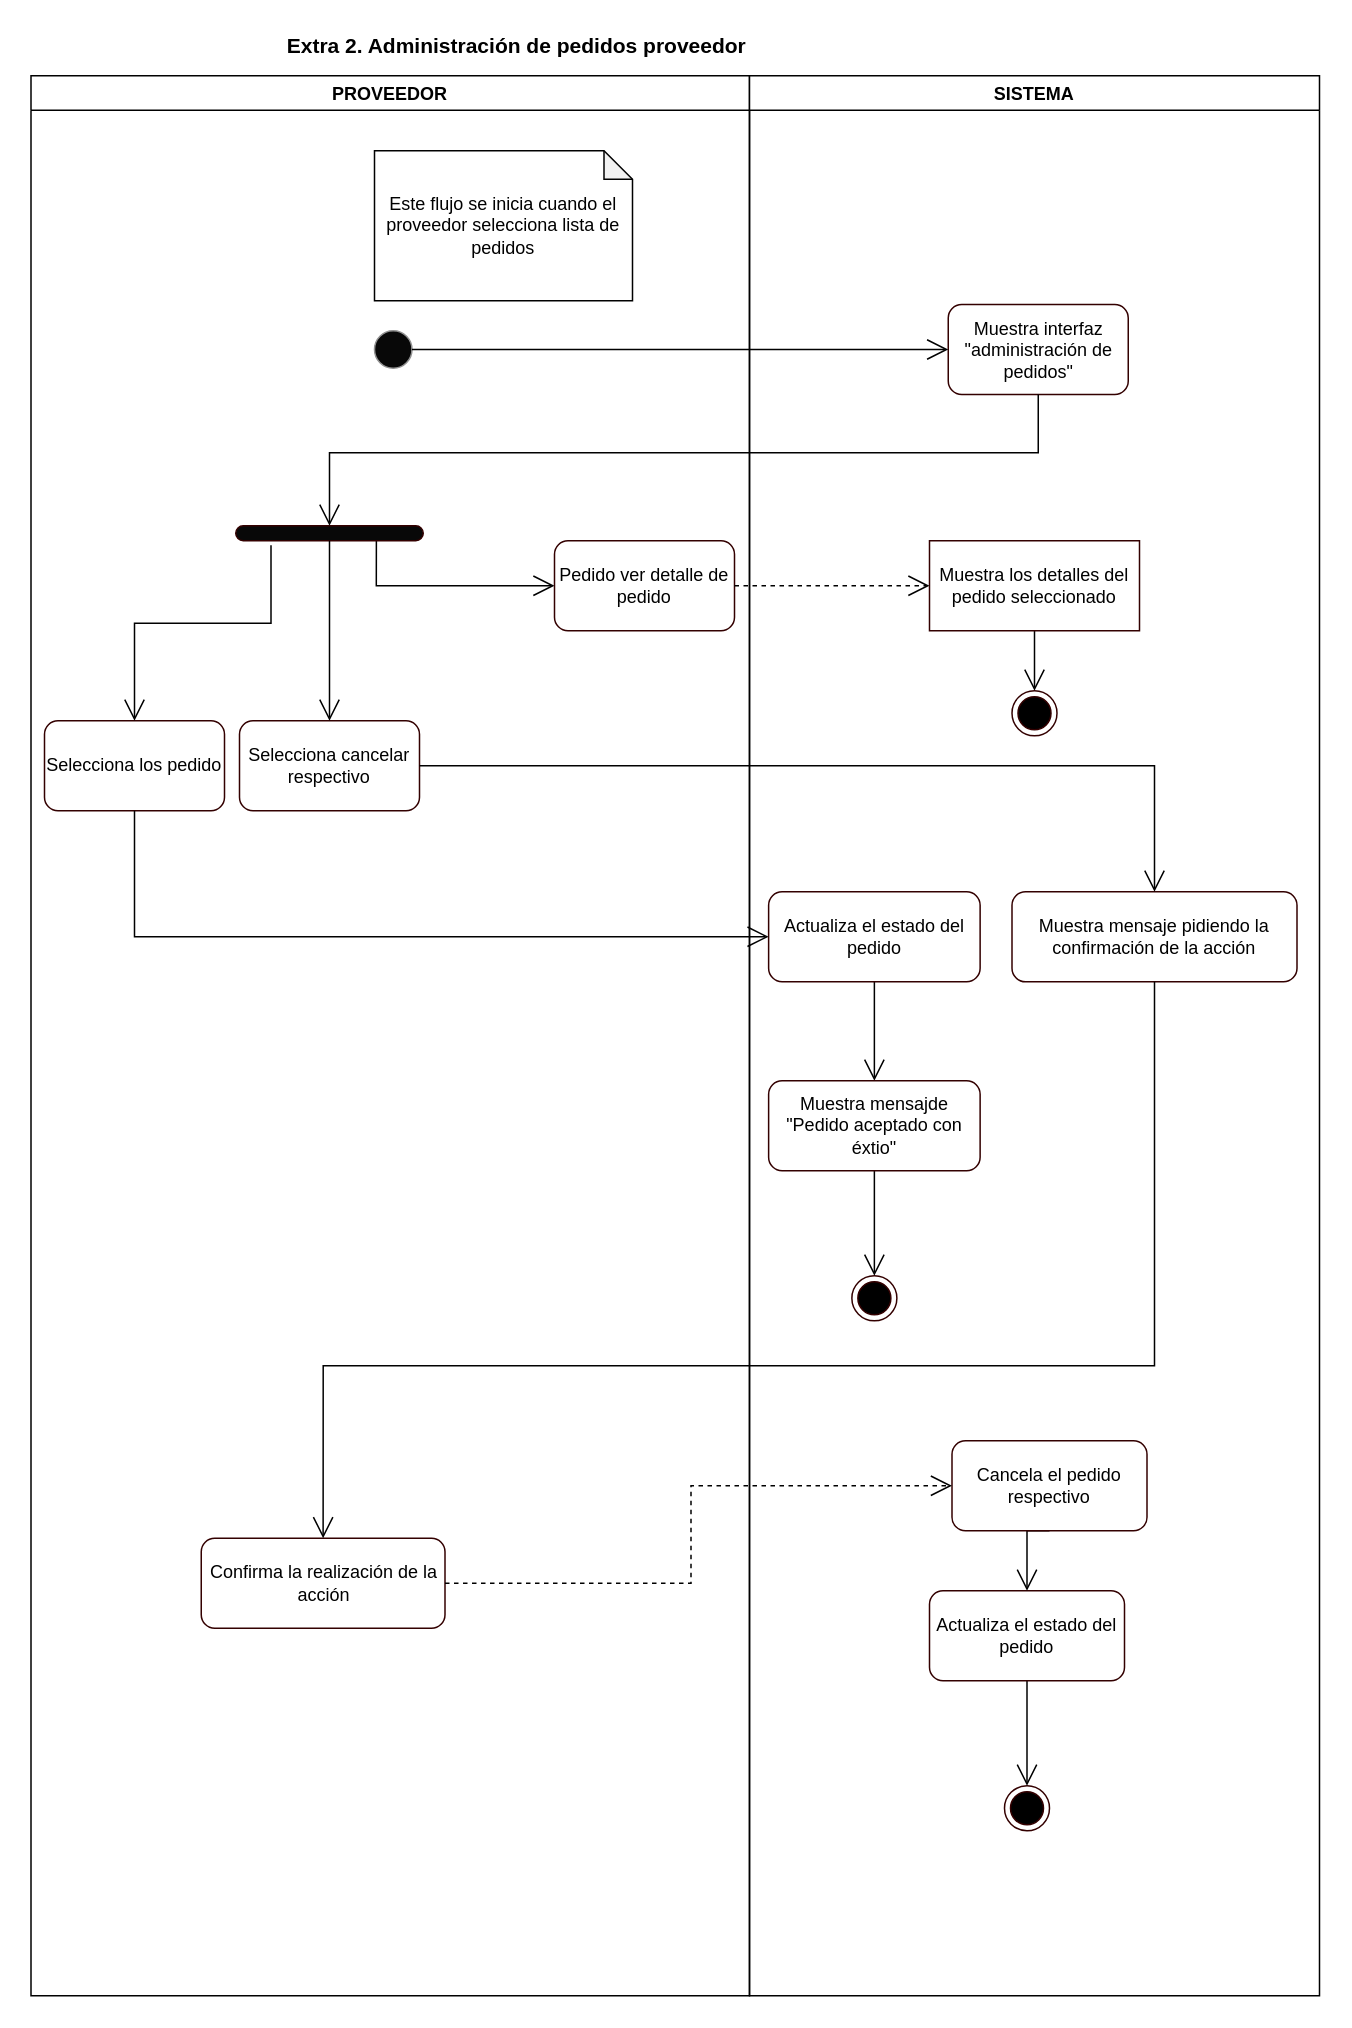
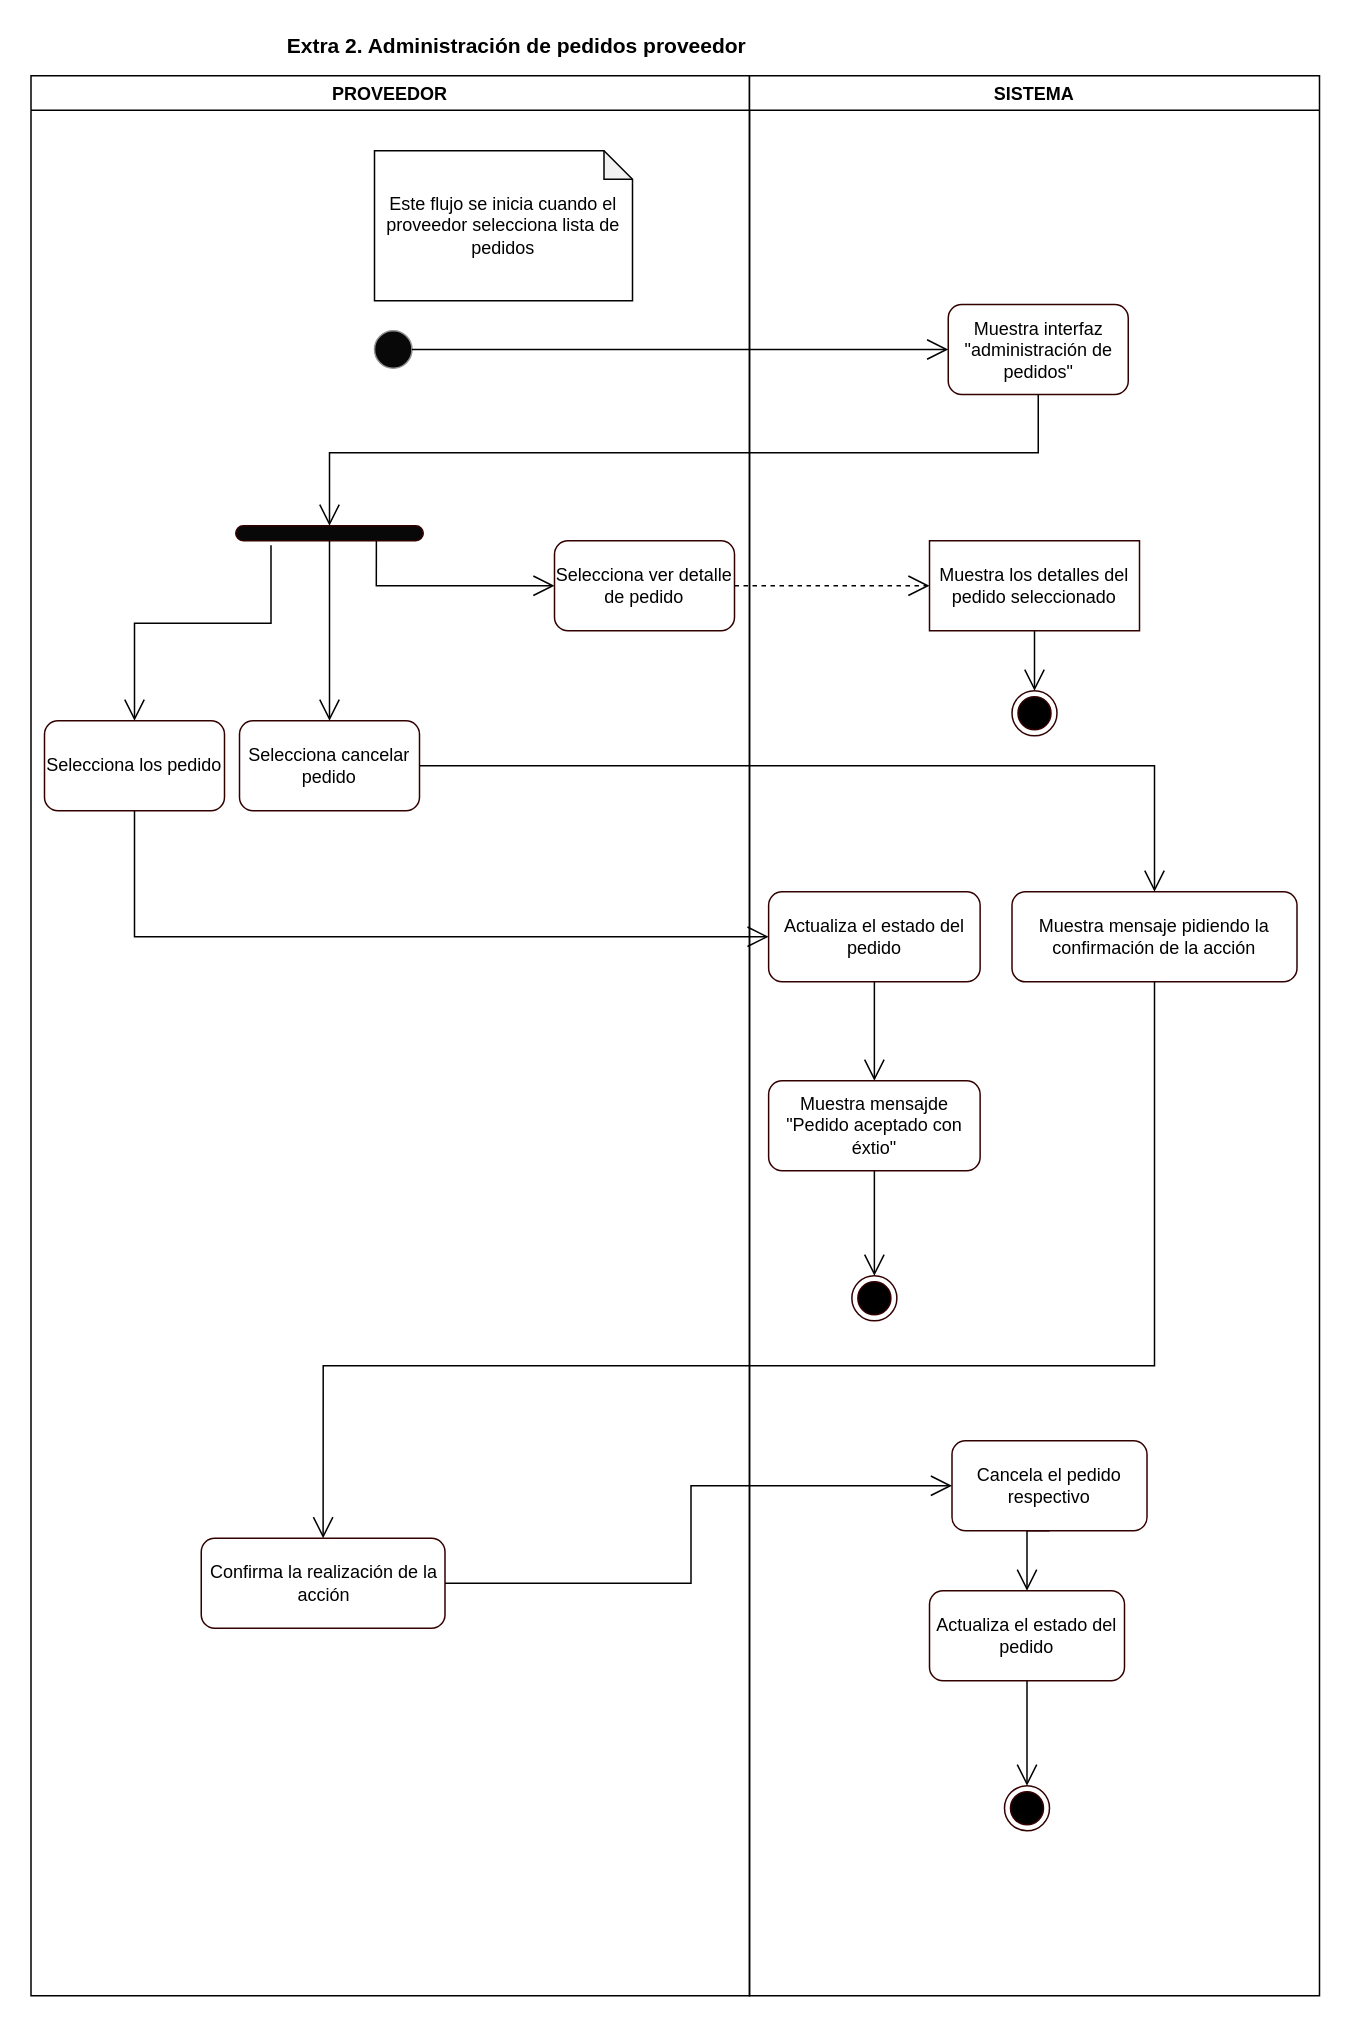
(644, 586) -> (644, 586)
(329, 766) -> (329, 766)
(691, 1528) -> (691, 1528)
